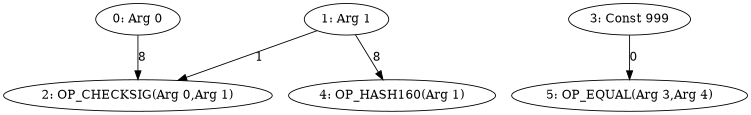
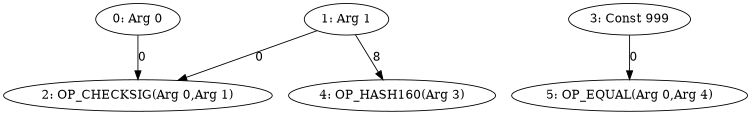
(142, 57) -> (142, 57)
(260, 57) -> (260, 57)
(392, 96) -> (392, 96)
(630, 96) -> (630, 96)
